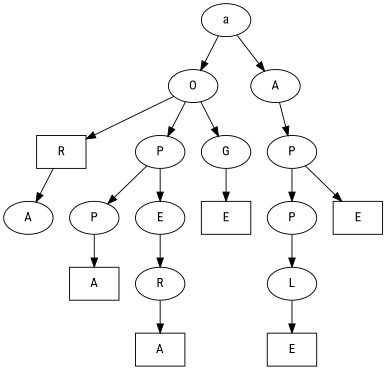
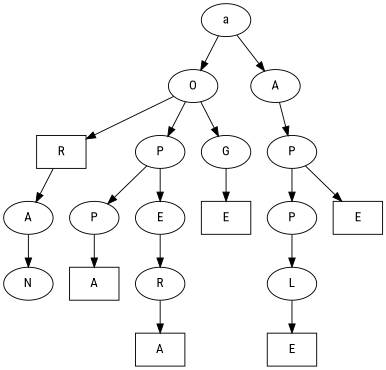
none -> (28, 284)
